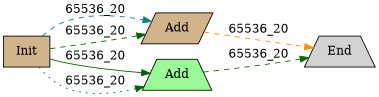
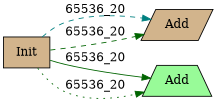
(340, 52) -> none
